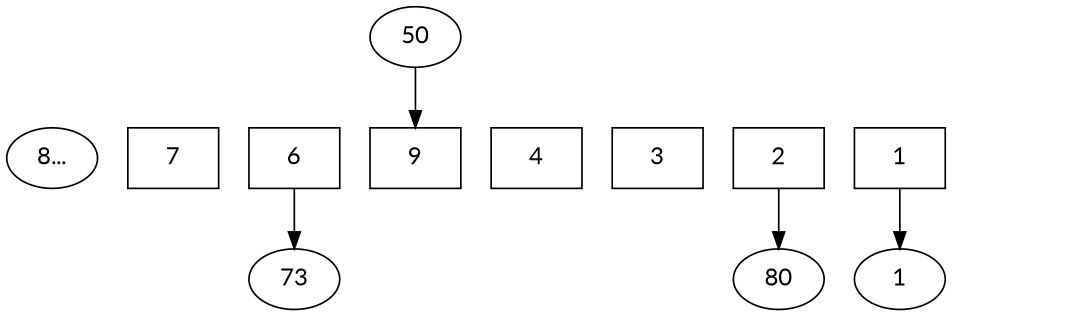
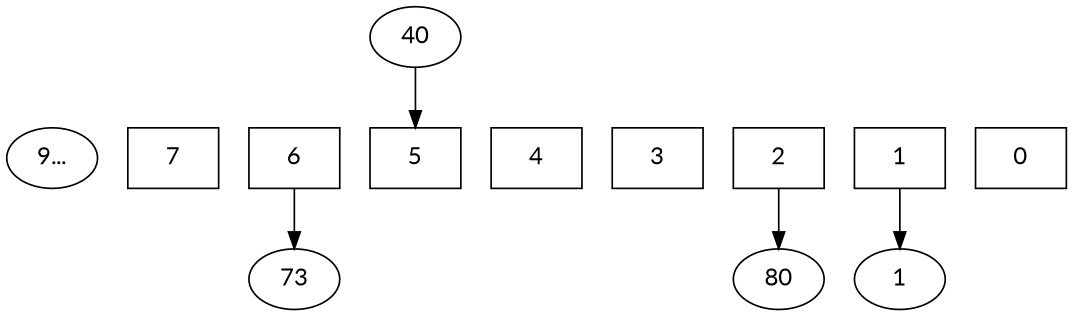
(415, 37) -> (415, 37)
(52, 158) -> (52, 158)
(415, 158) -> (415, 158)
none -> (1021, 158)
